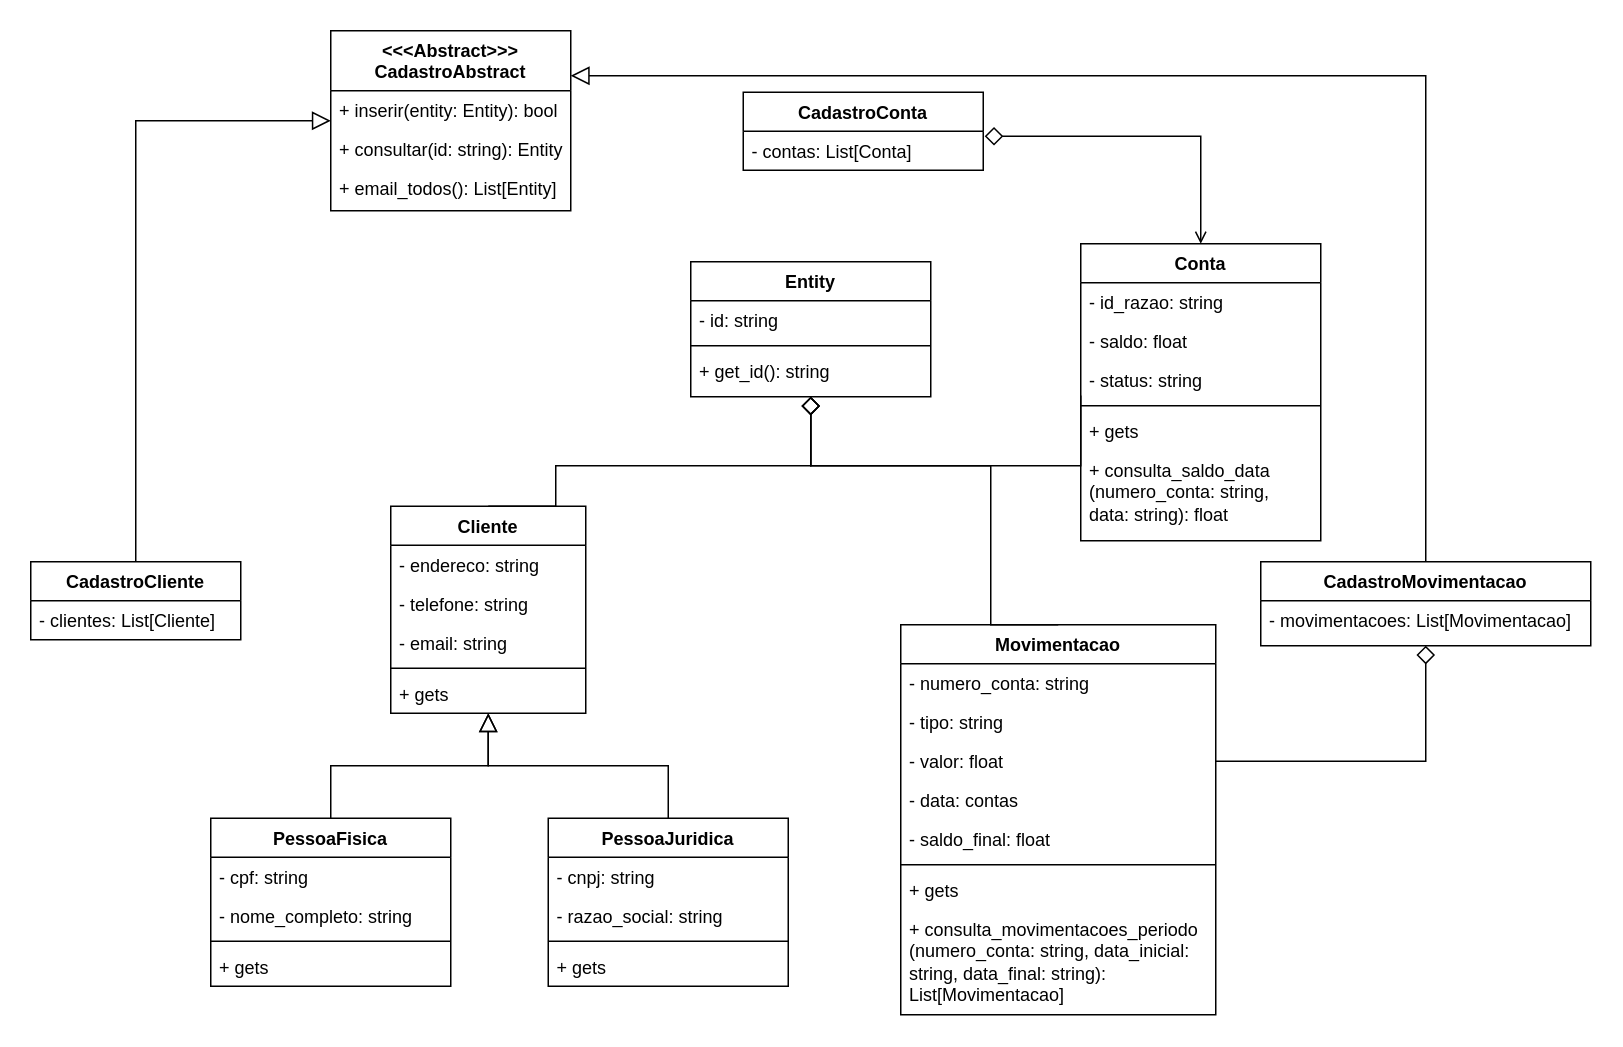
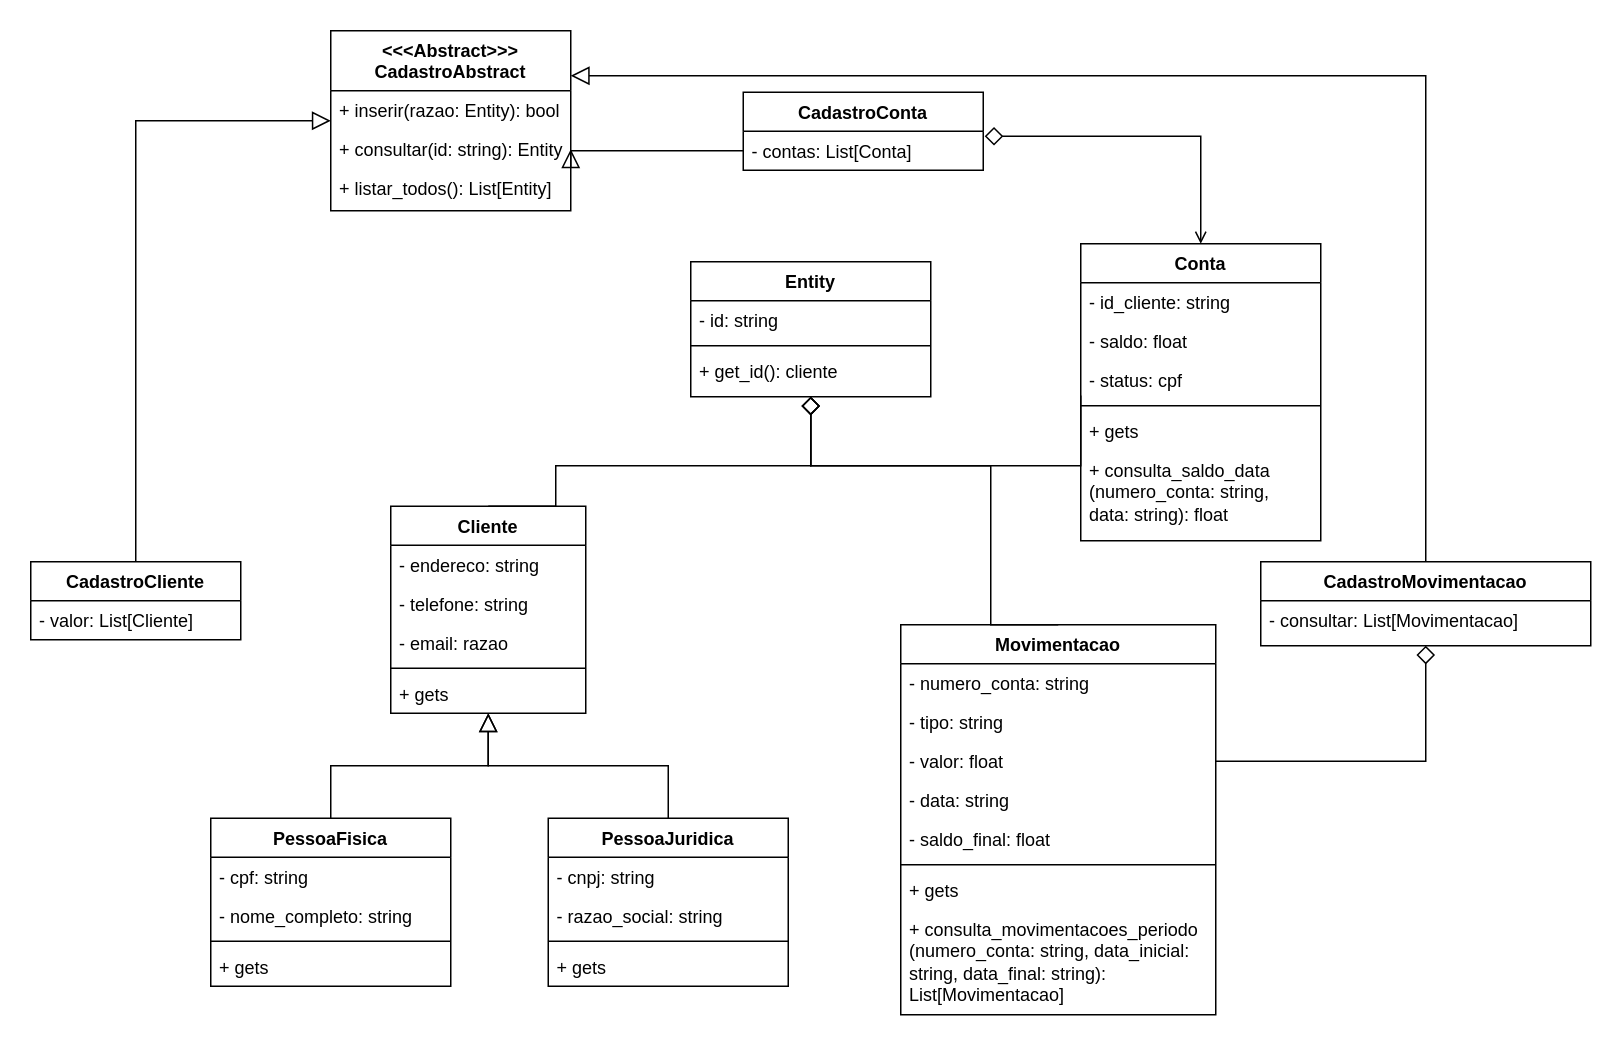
(472, 111) -> (469, 111)
none -> (657, 151)
(469, 189) -> (474, 189)
(1168, 303) -> (1173, 303)
(778, 372) -> (781, 372)
(1160, 381) -> (1148, 381)
(146, 621) -> (134, 621)
(1431, 621) -> (1411, 621)
(461, 644) -> (458, 644)
(973, 801) -> (970, 801)
